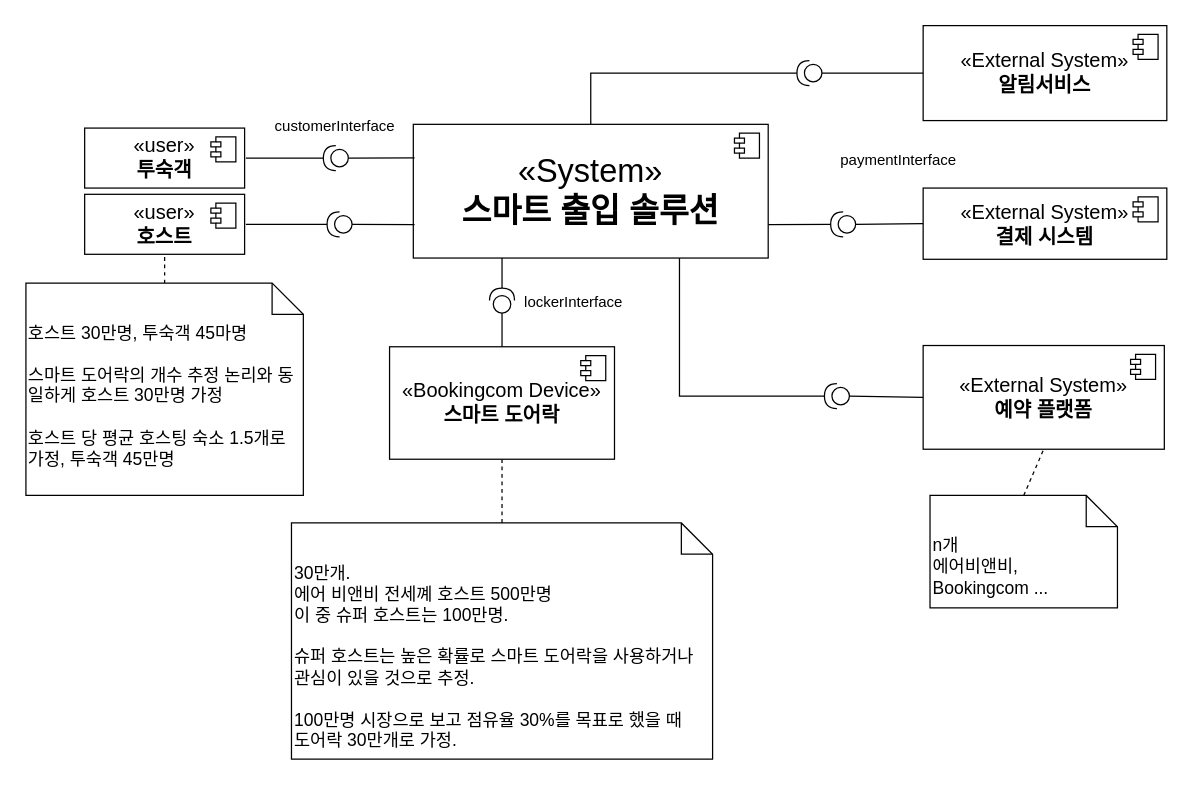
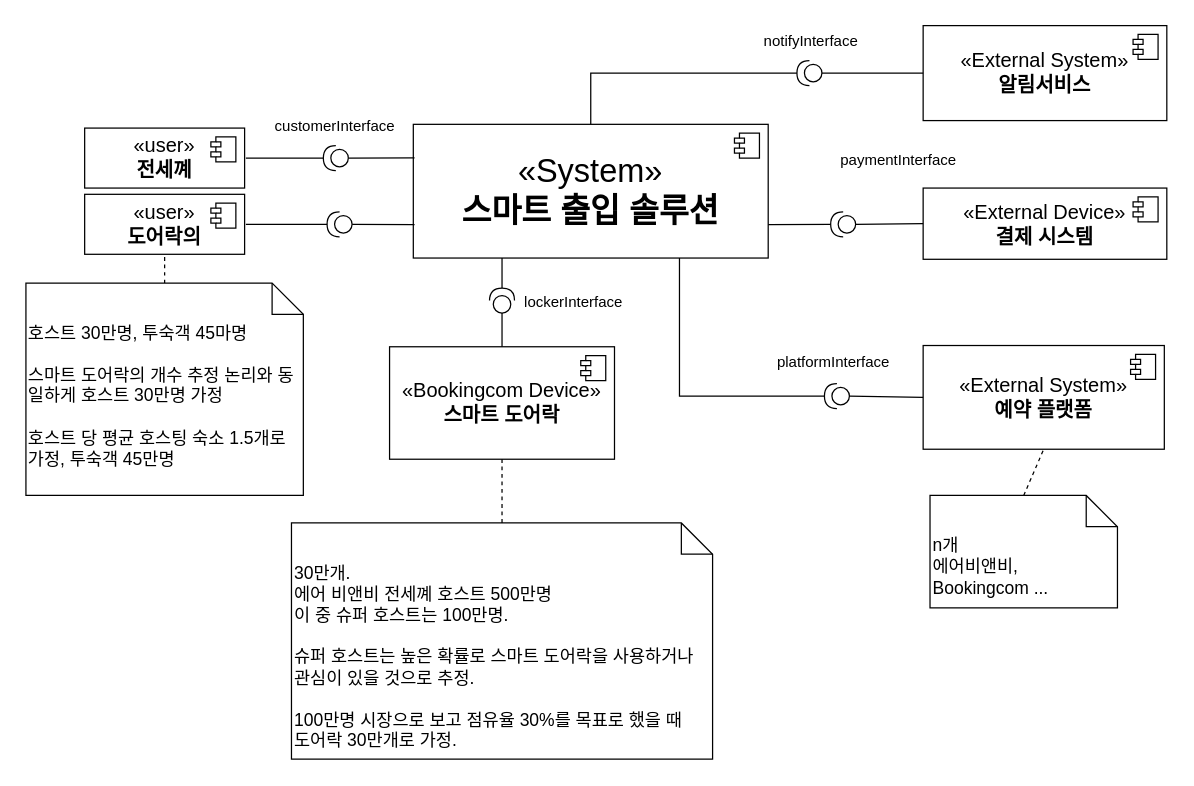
none -> (810, 42)
(164, 158) -> (164, 158)
(164, 224) -> (164, 224)
(1045, 224) -> (1045, 224)
none -> (833, 363)
